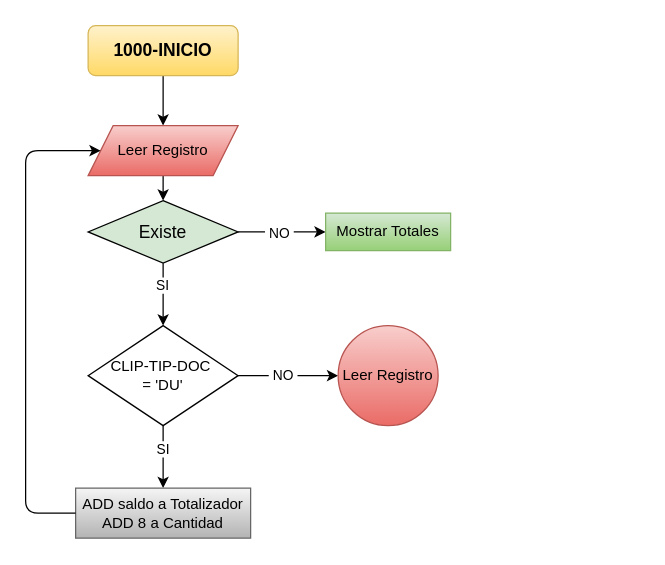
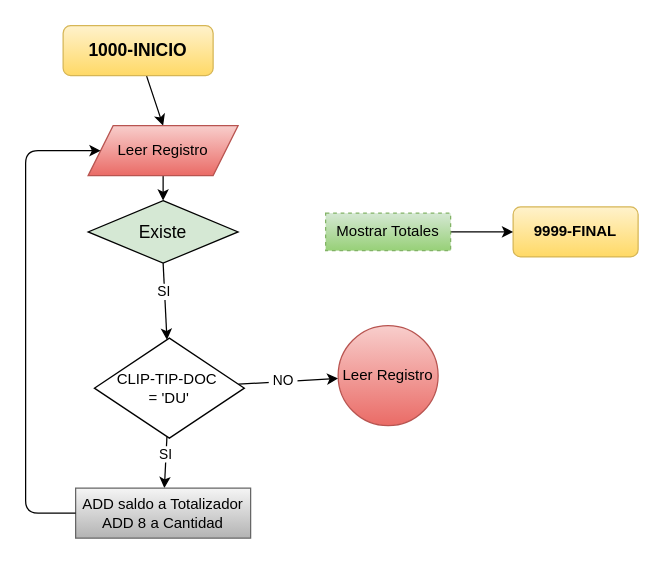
(163, 51) -> (138, 51)
(277, 232) -> none
(388, 232) -> (388, 232)
none -> (478, 232)
none -> (576, 232)
(163, 376) -> (169, 388)
